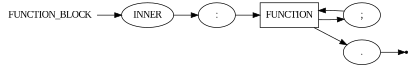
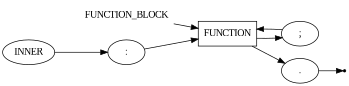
(106, 15) -> (183, 25)
